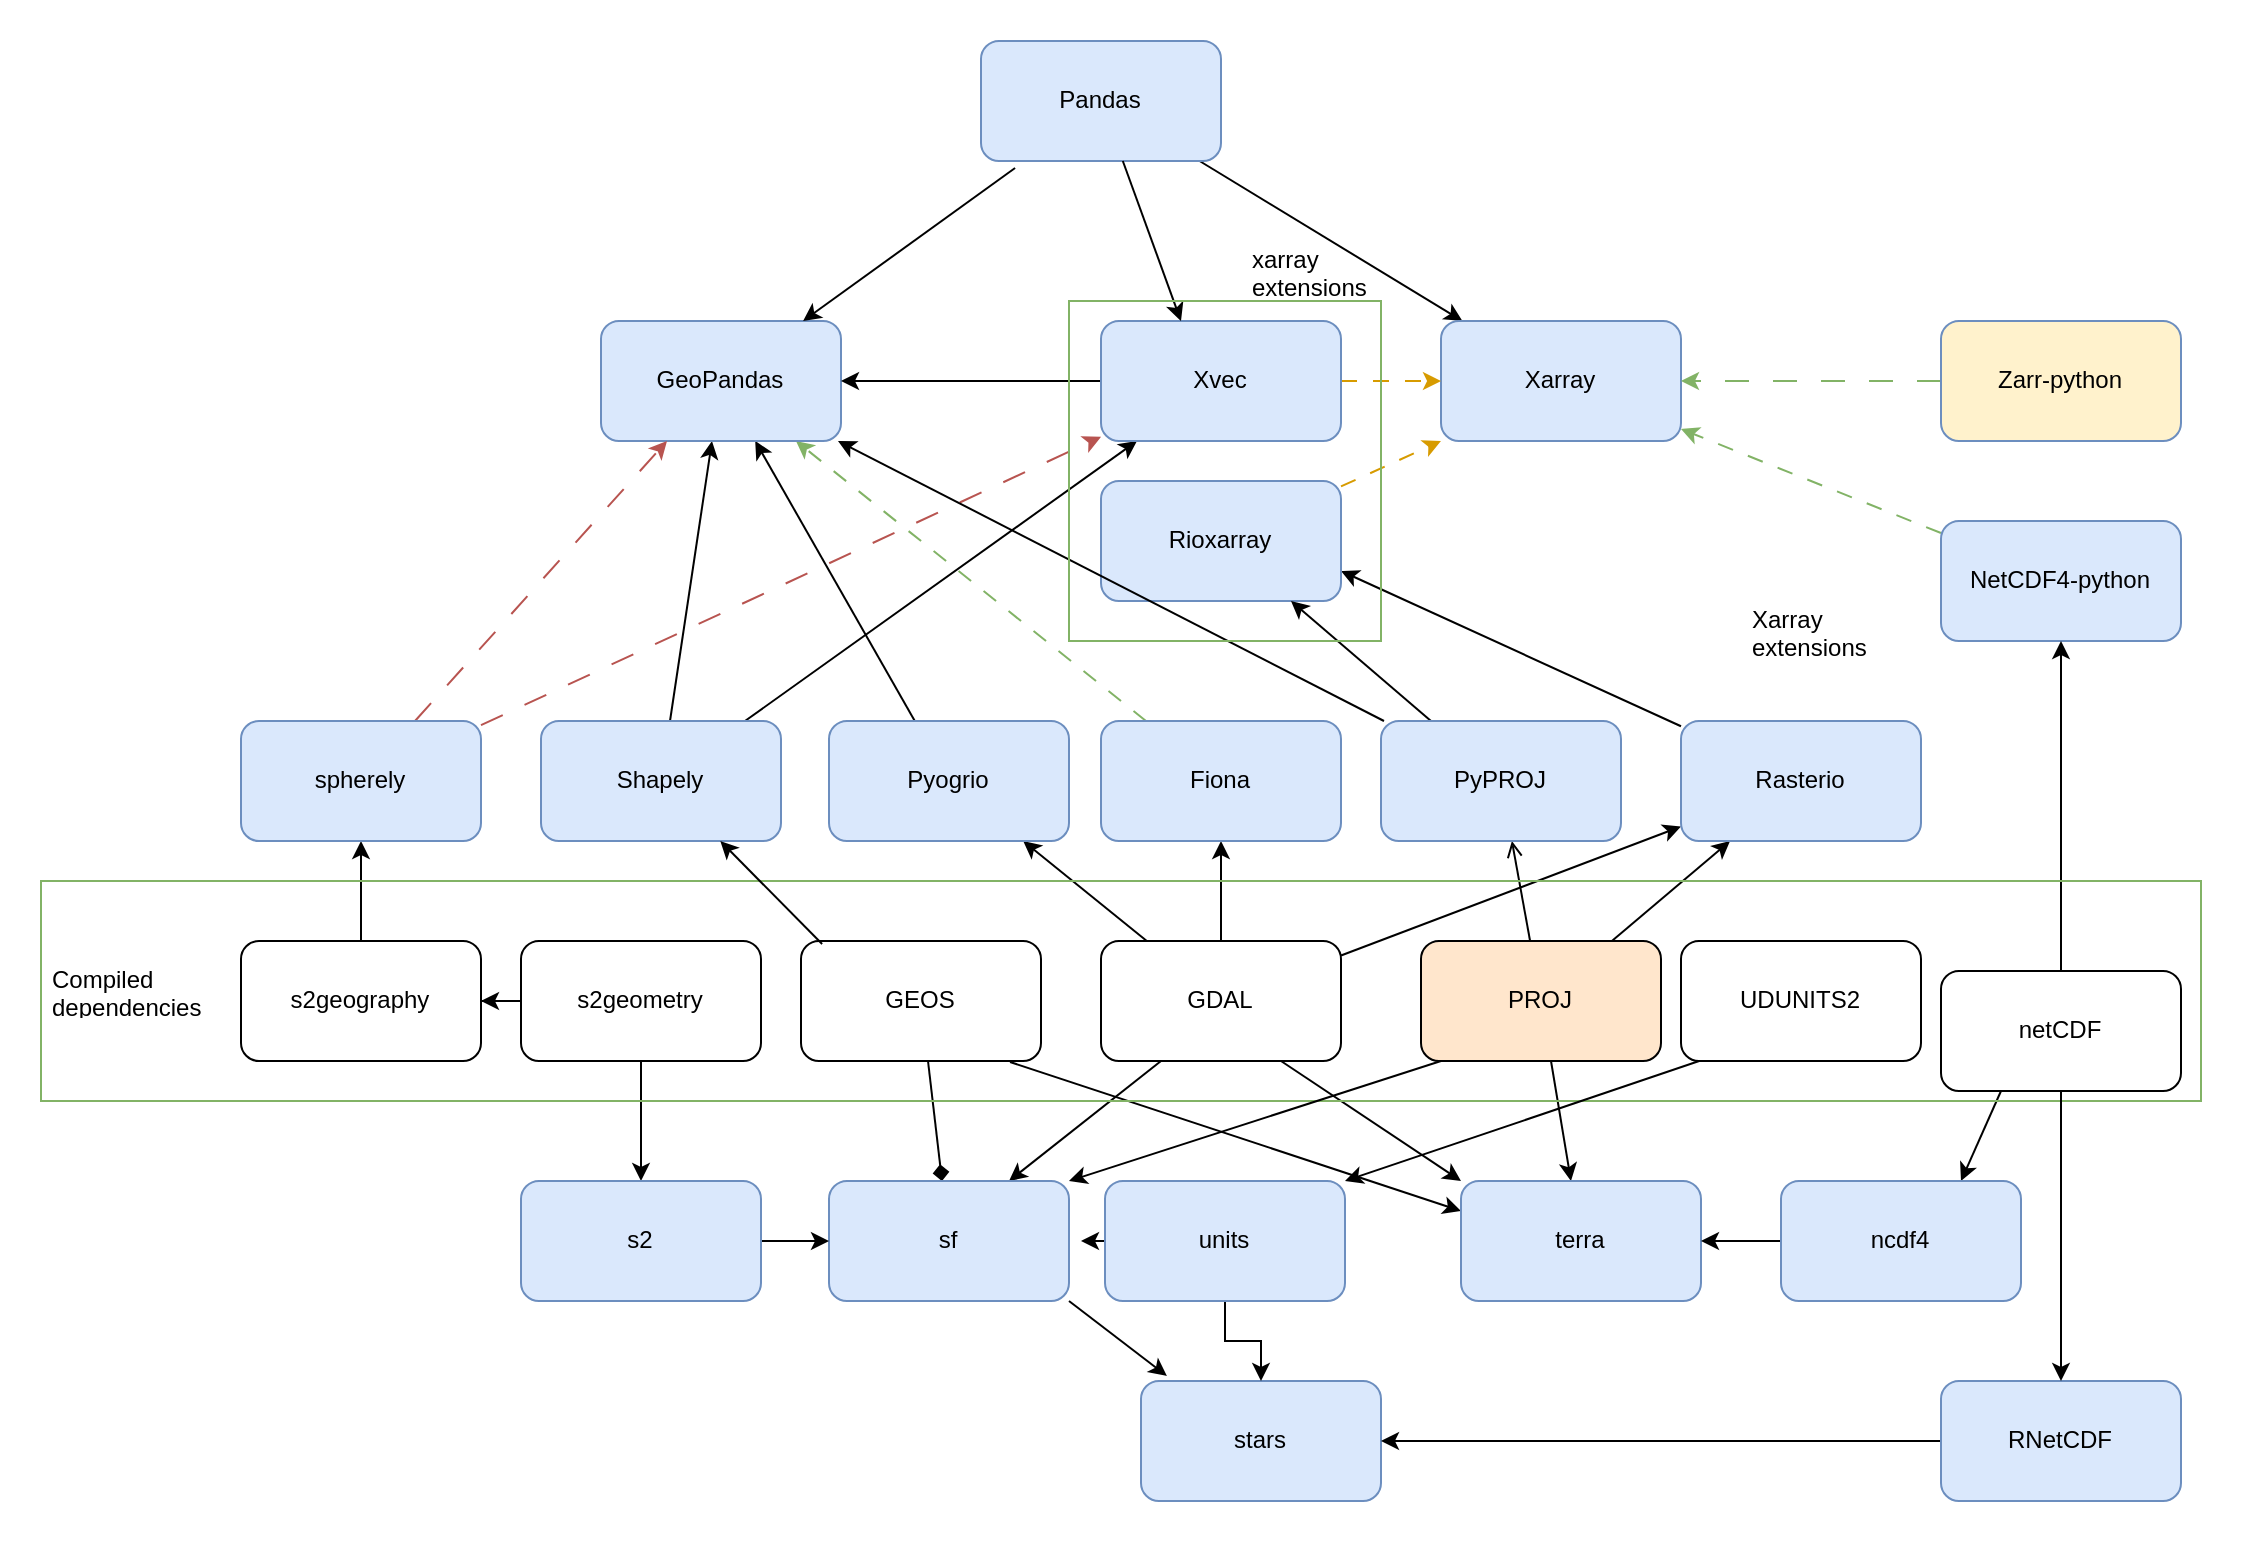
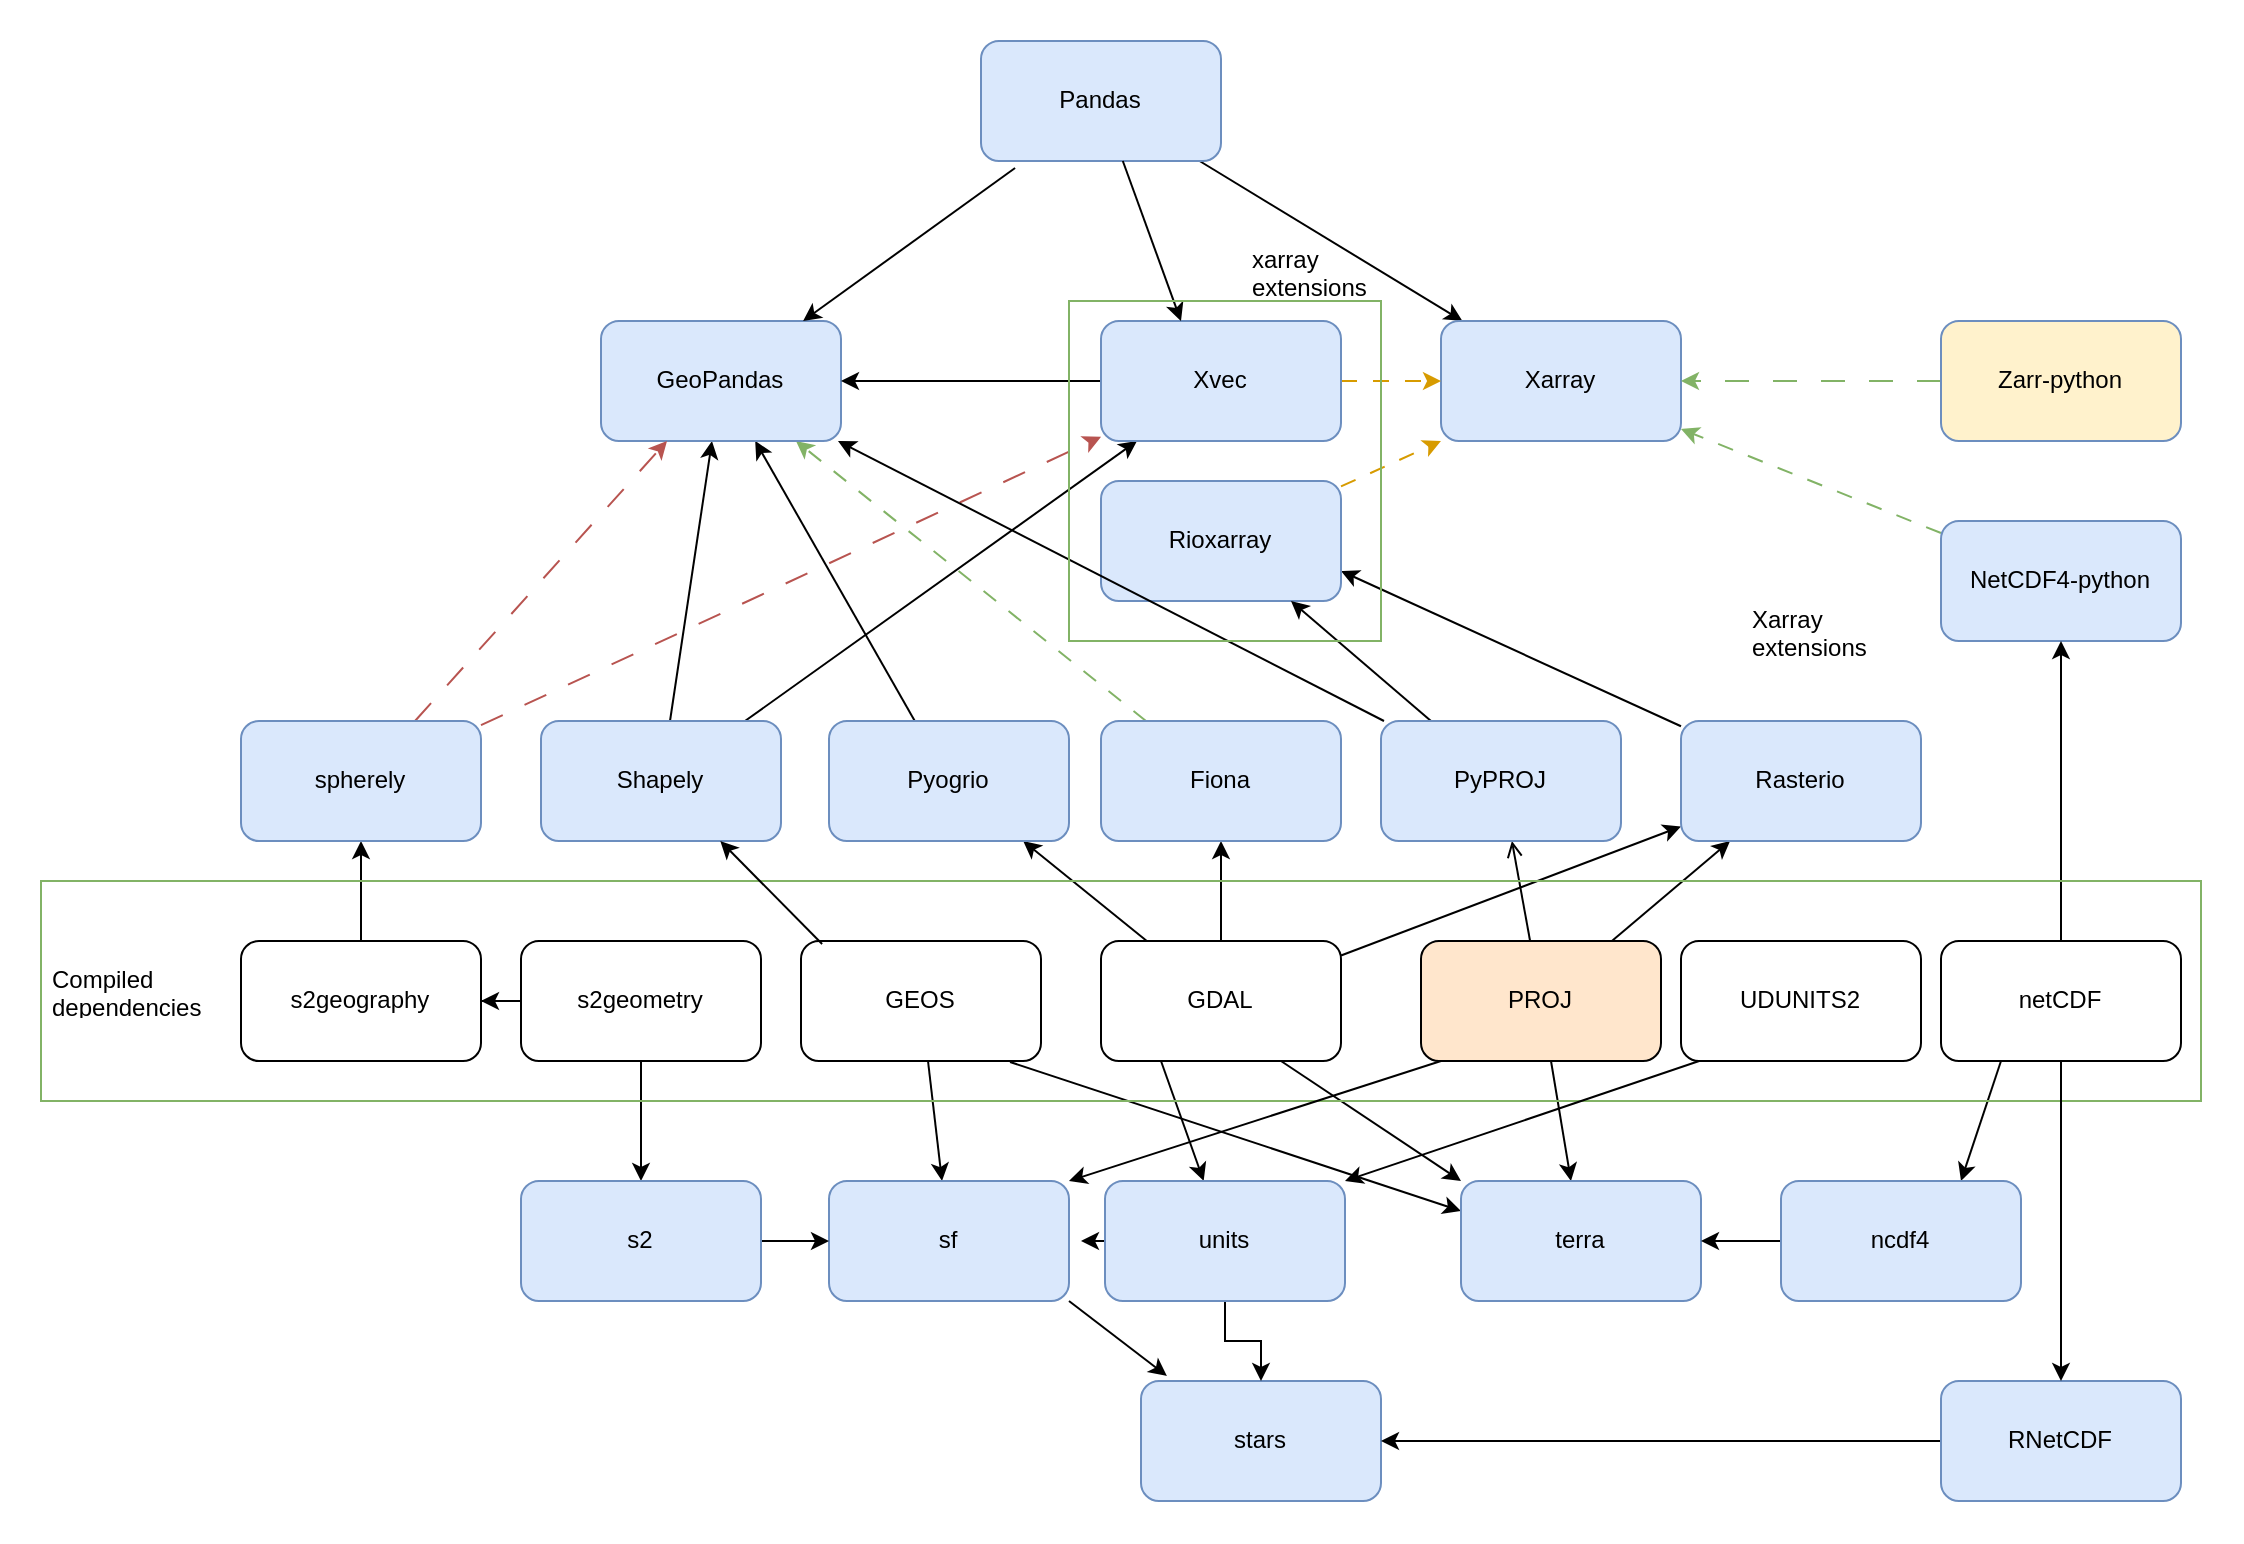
(2061, 1031) -> (2061, 1001)
(1066, 1136) -> (1170, 1088)
(940, 1164) -> (941, 1168)
